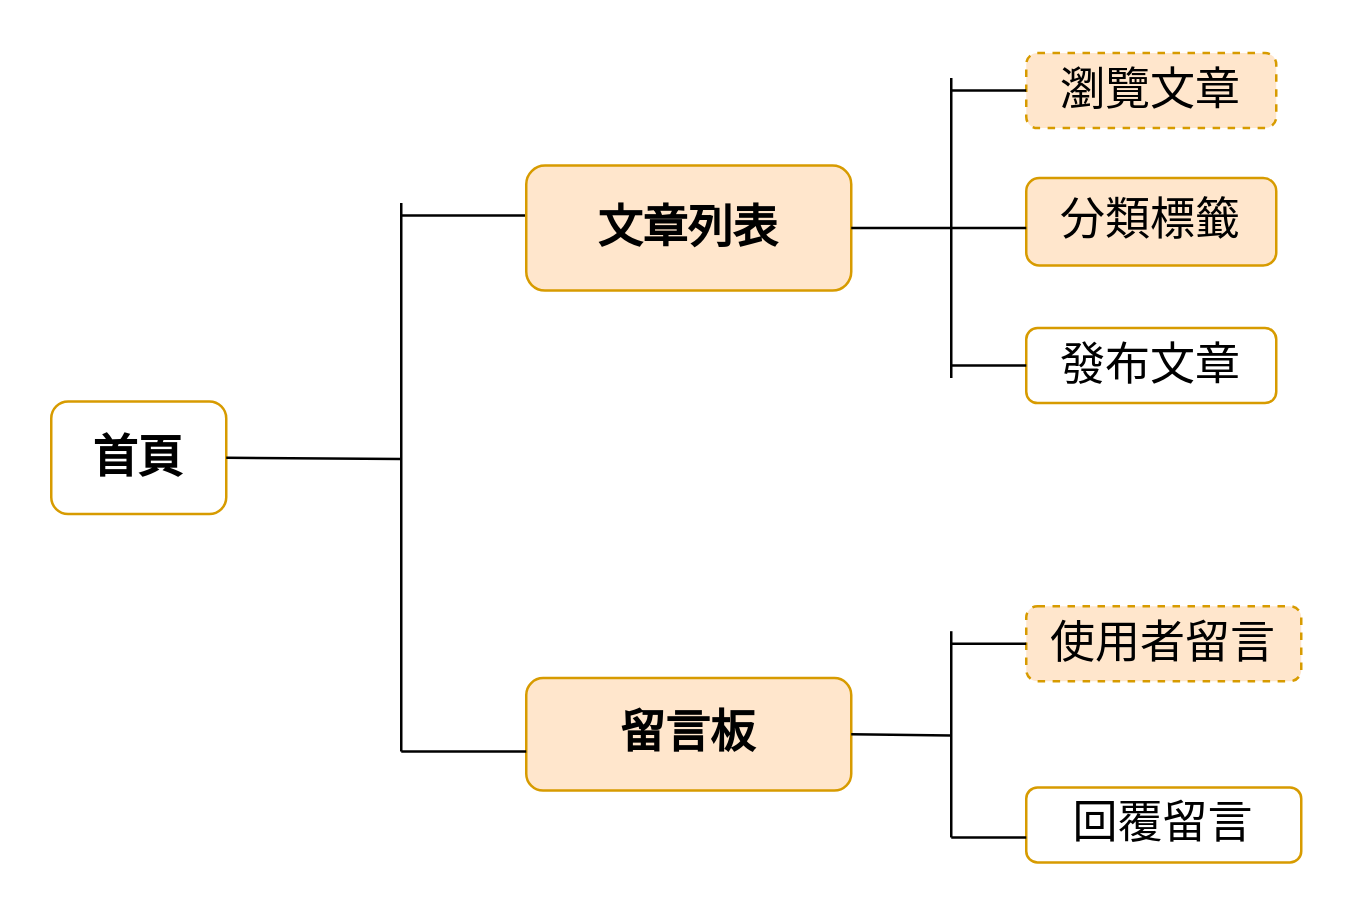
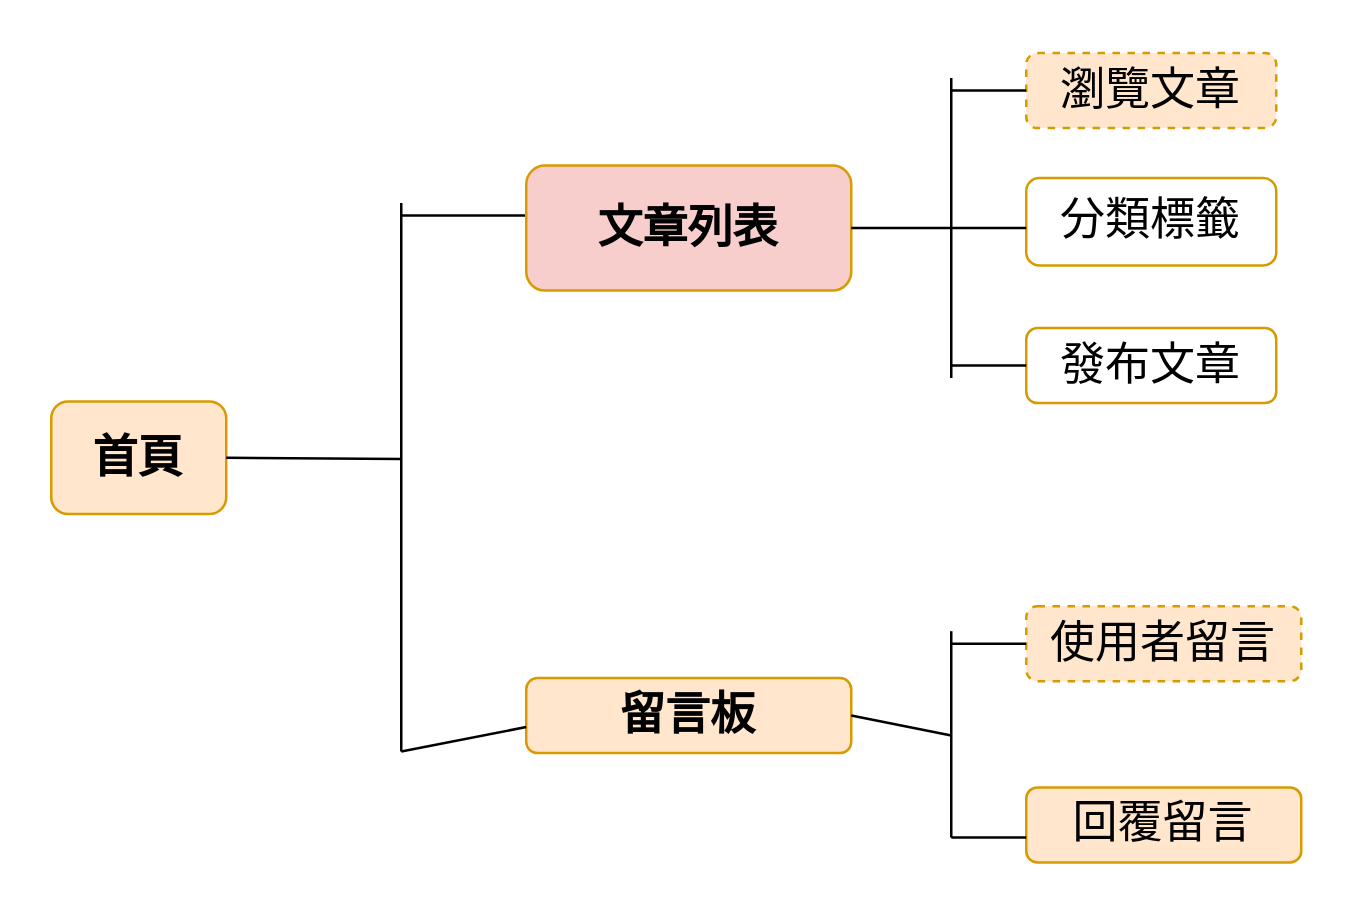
(1151, 222) -> (1151, 222)
(689, 228) -> (689, 228)
(139, 458) -> (139, 458)
(689, 734) -> (689, 715)
(1164, 825) -> (1164, 825)
